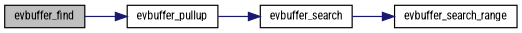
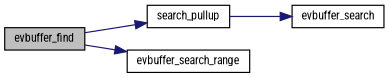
(173, 16) -> (188, 16)
(367, 16) -> (100, 47)
